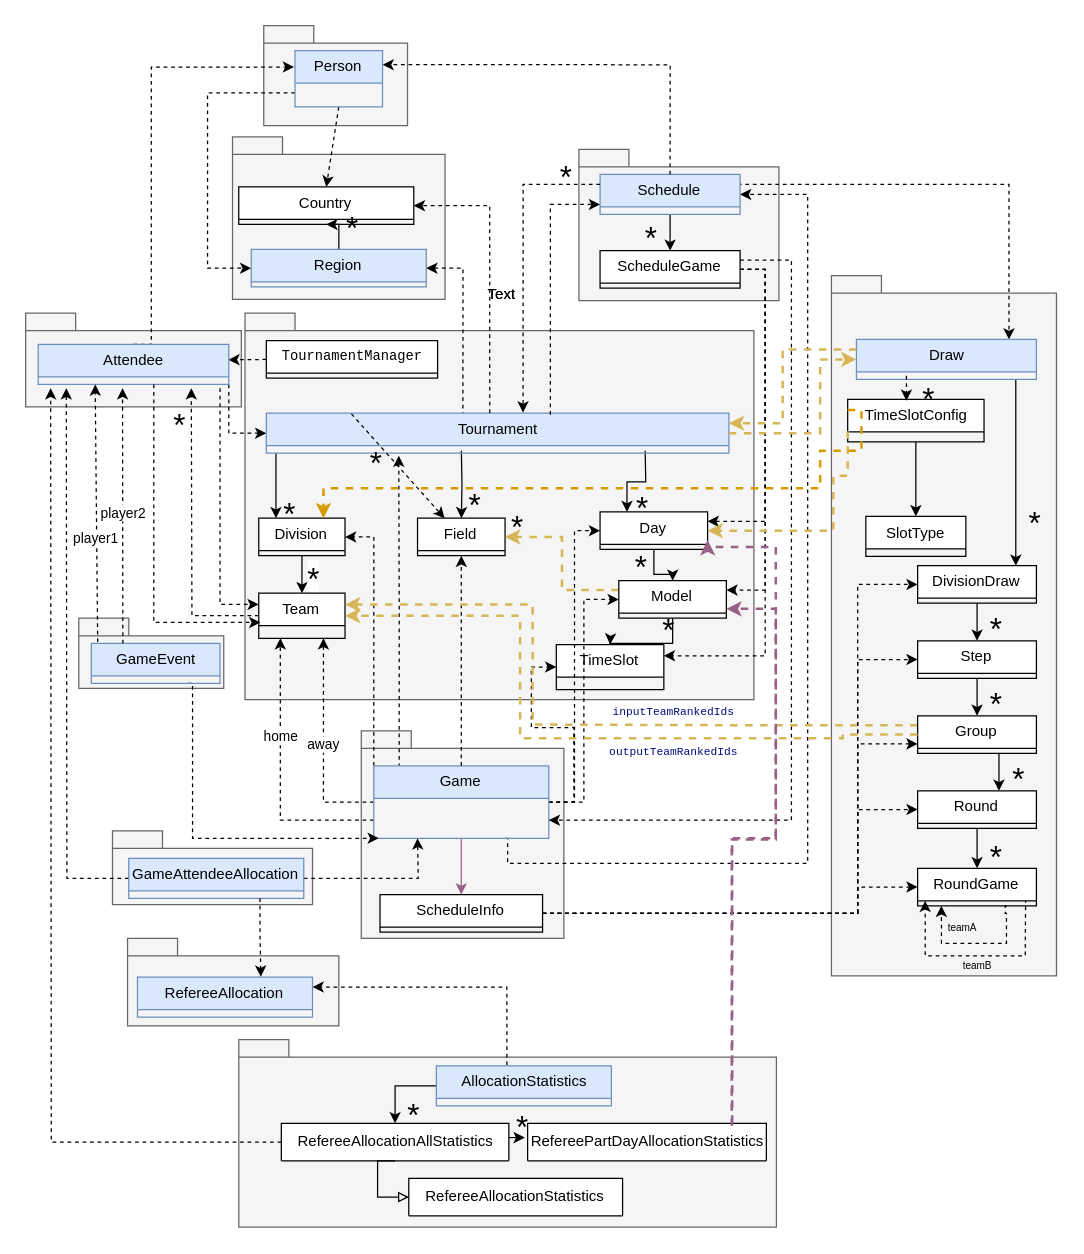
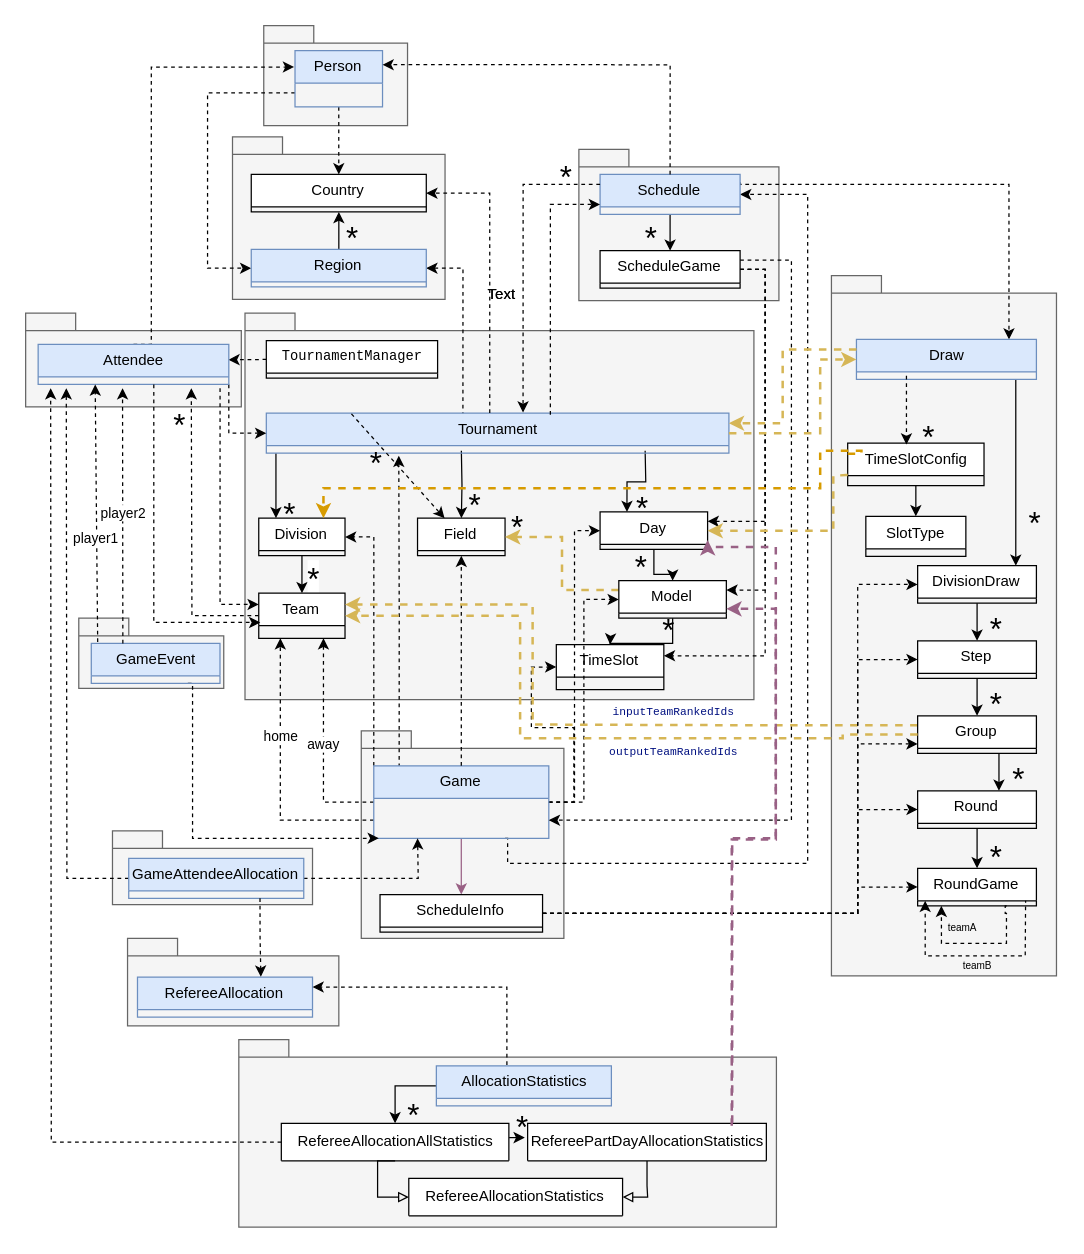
(326, 206) -> (339, 193)
(916, 421) -> (916, 464)
none -> (647, 1187)
